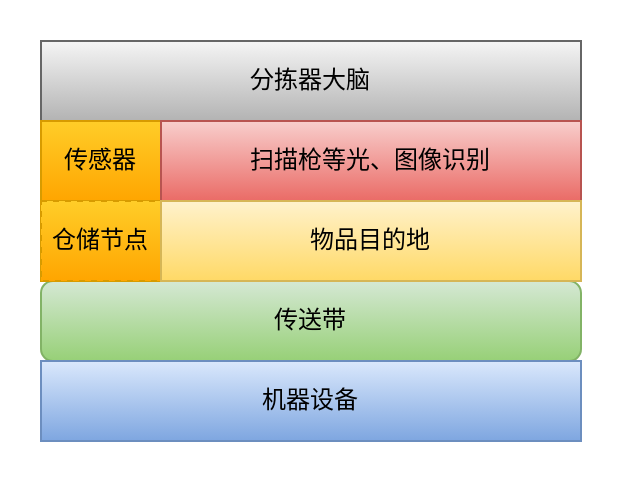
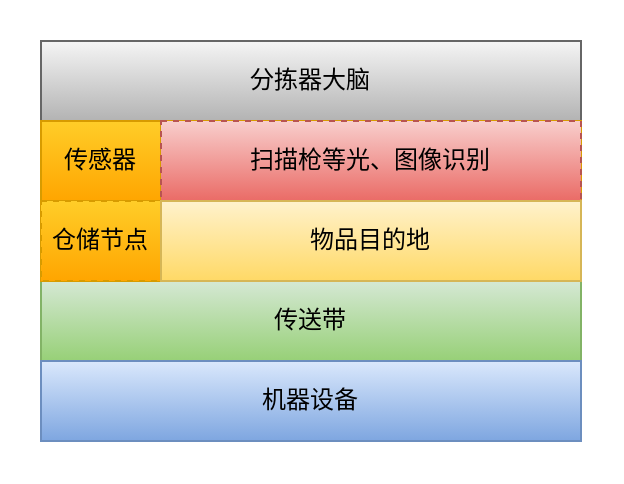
(371, 161) -> (371, 161)
(311, 321) -> (311, 321)
